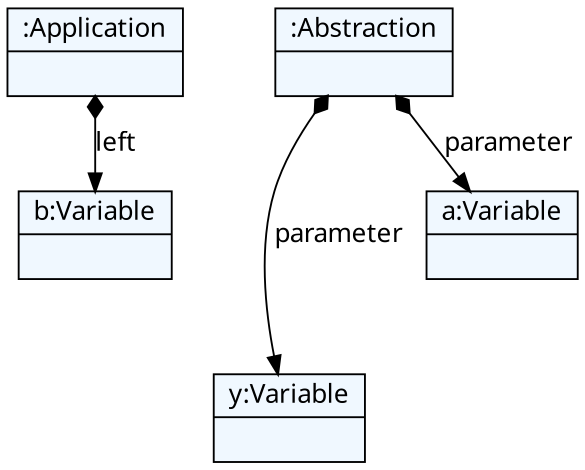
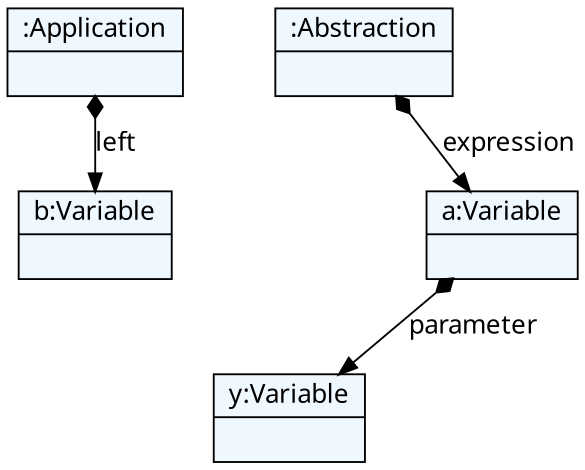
(510, 144) -> (510, 144)
(267, 230) -> (395, 328)
